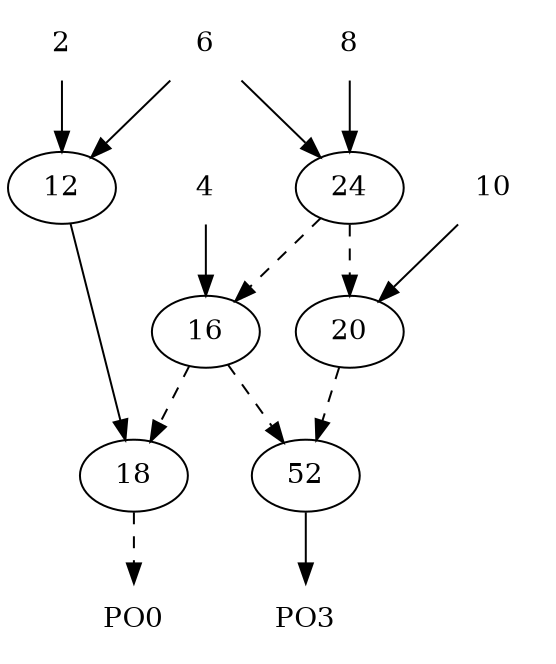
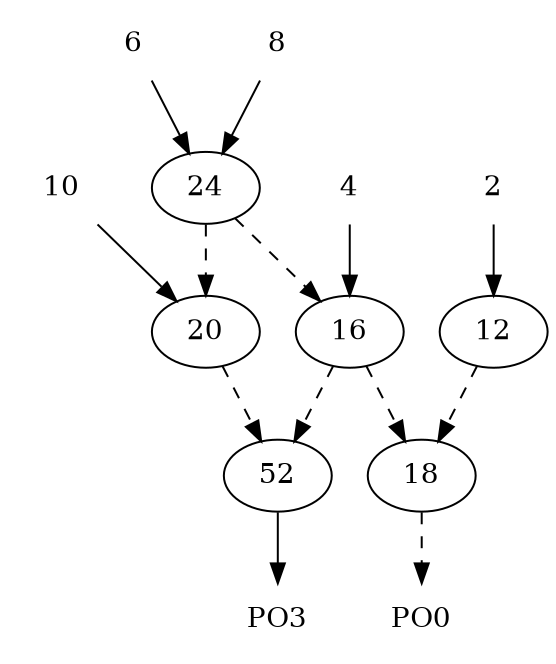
(138, 112) -> none
(95, 322) -> (462, 395)
